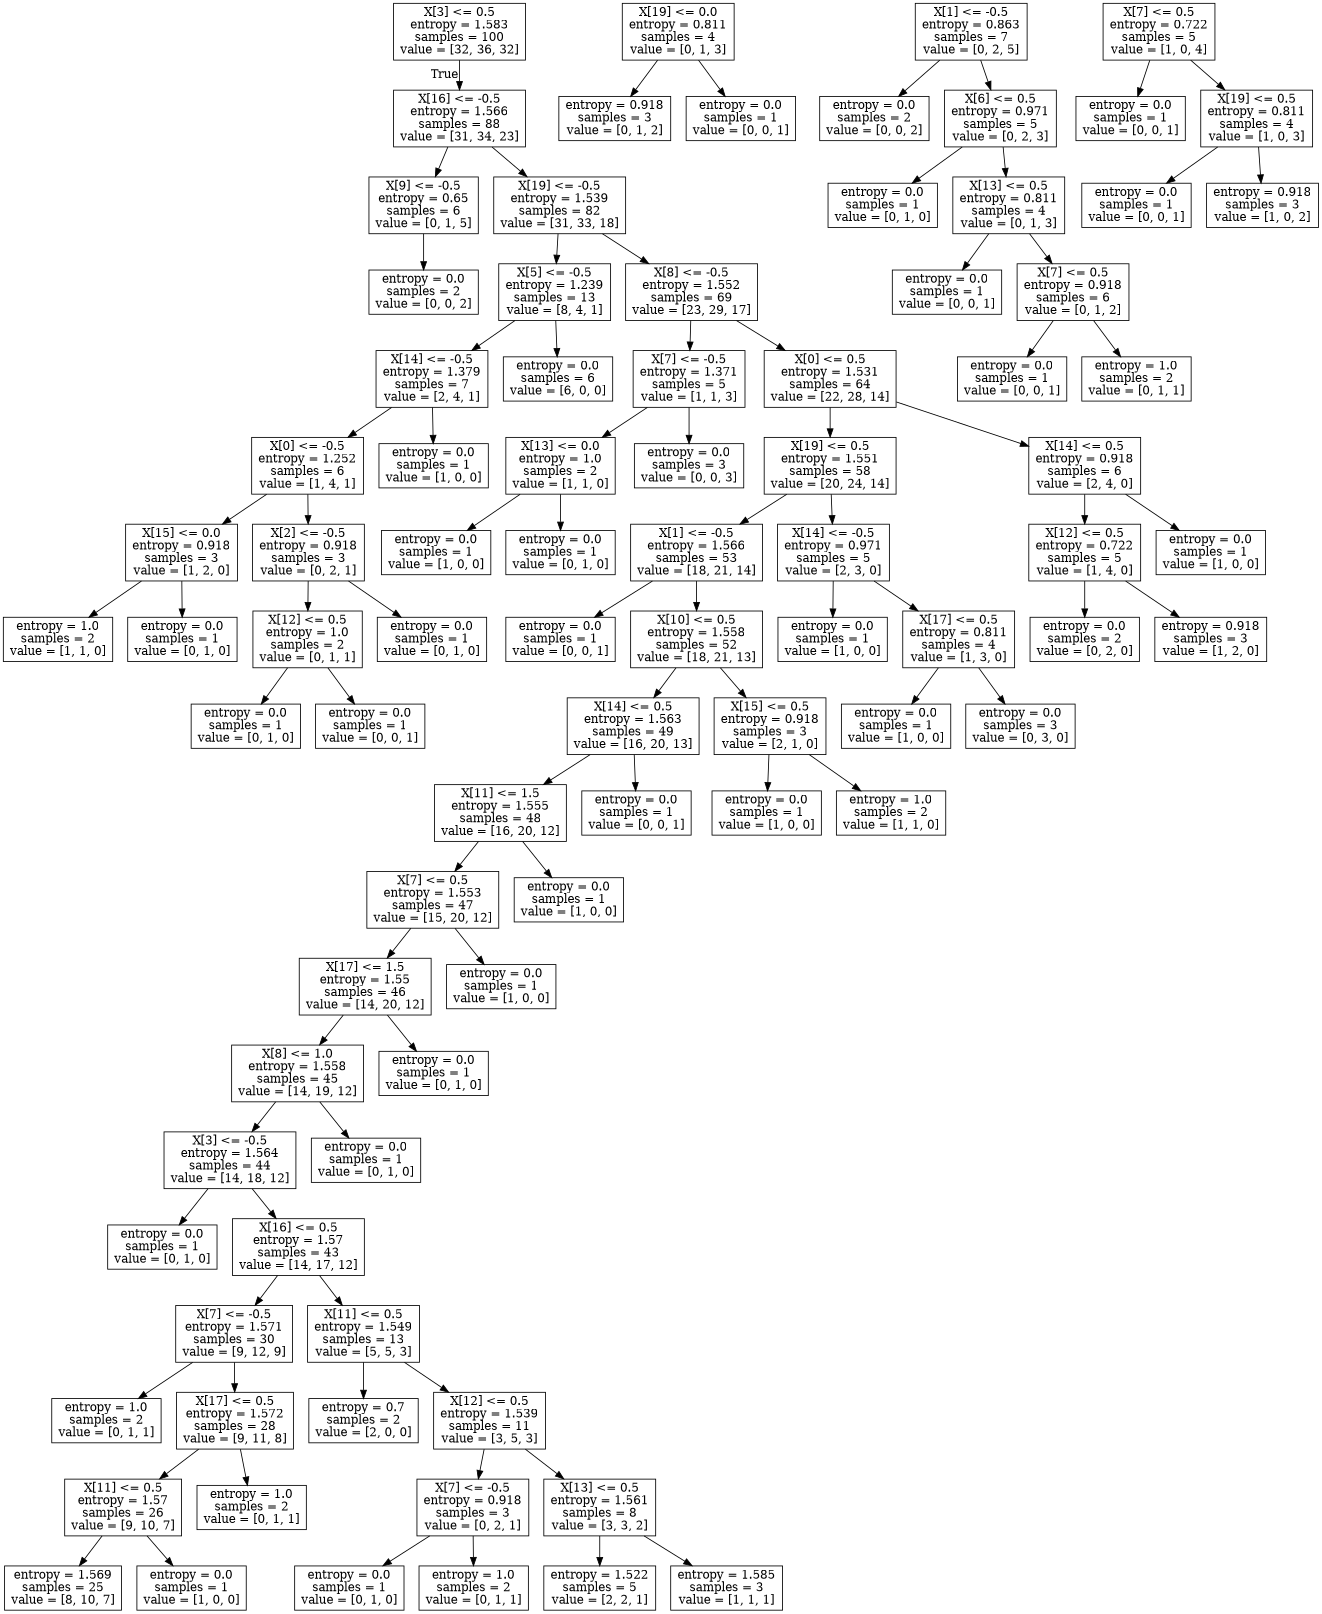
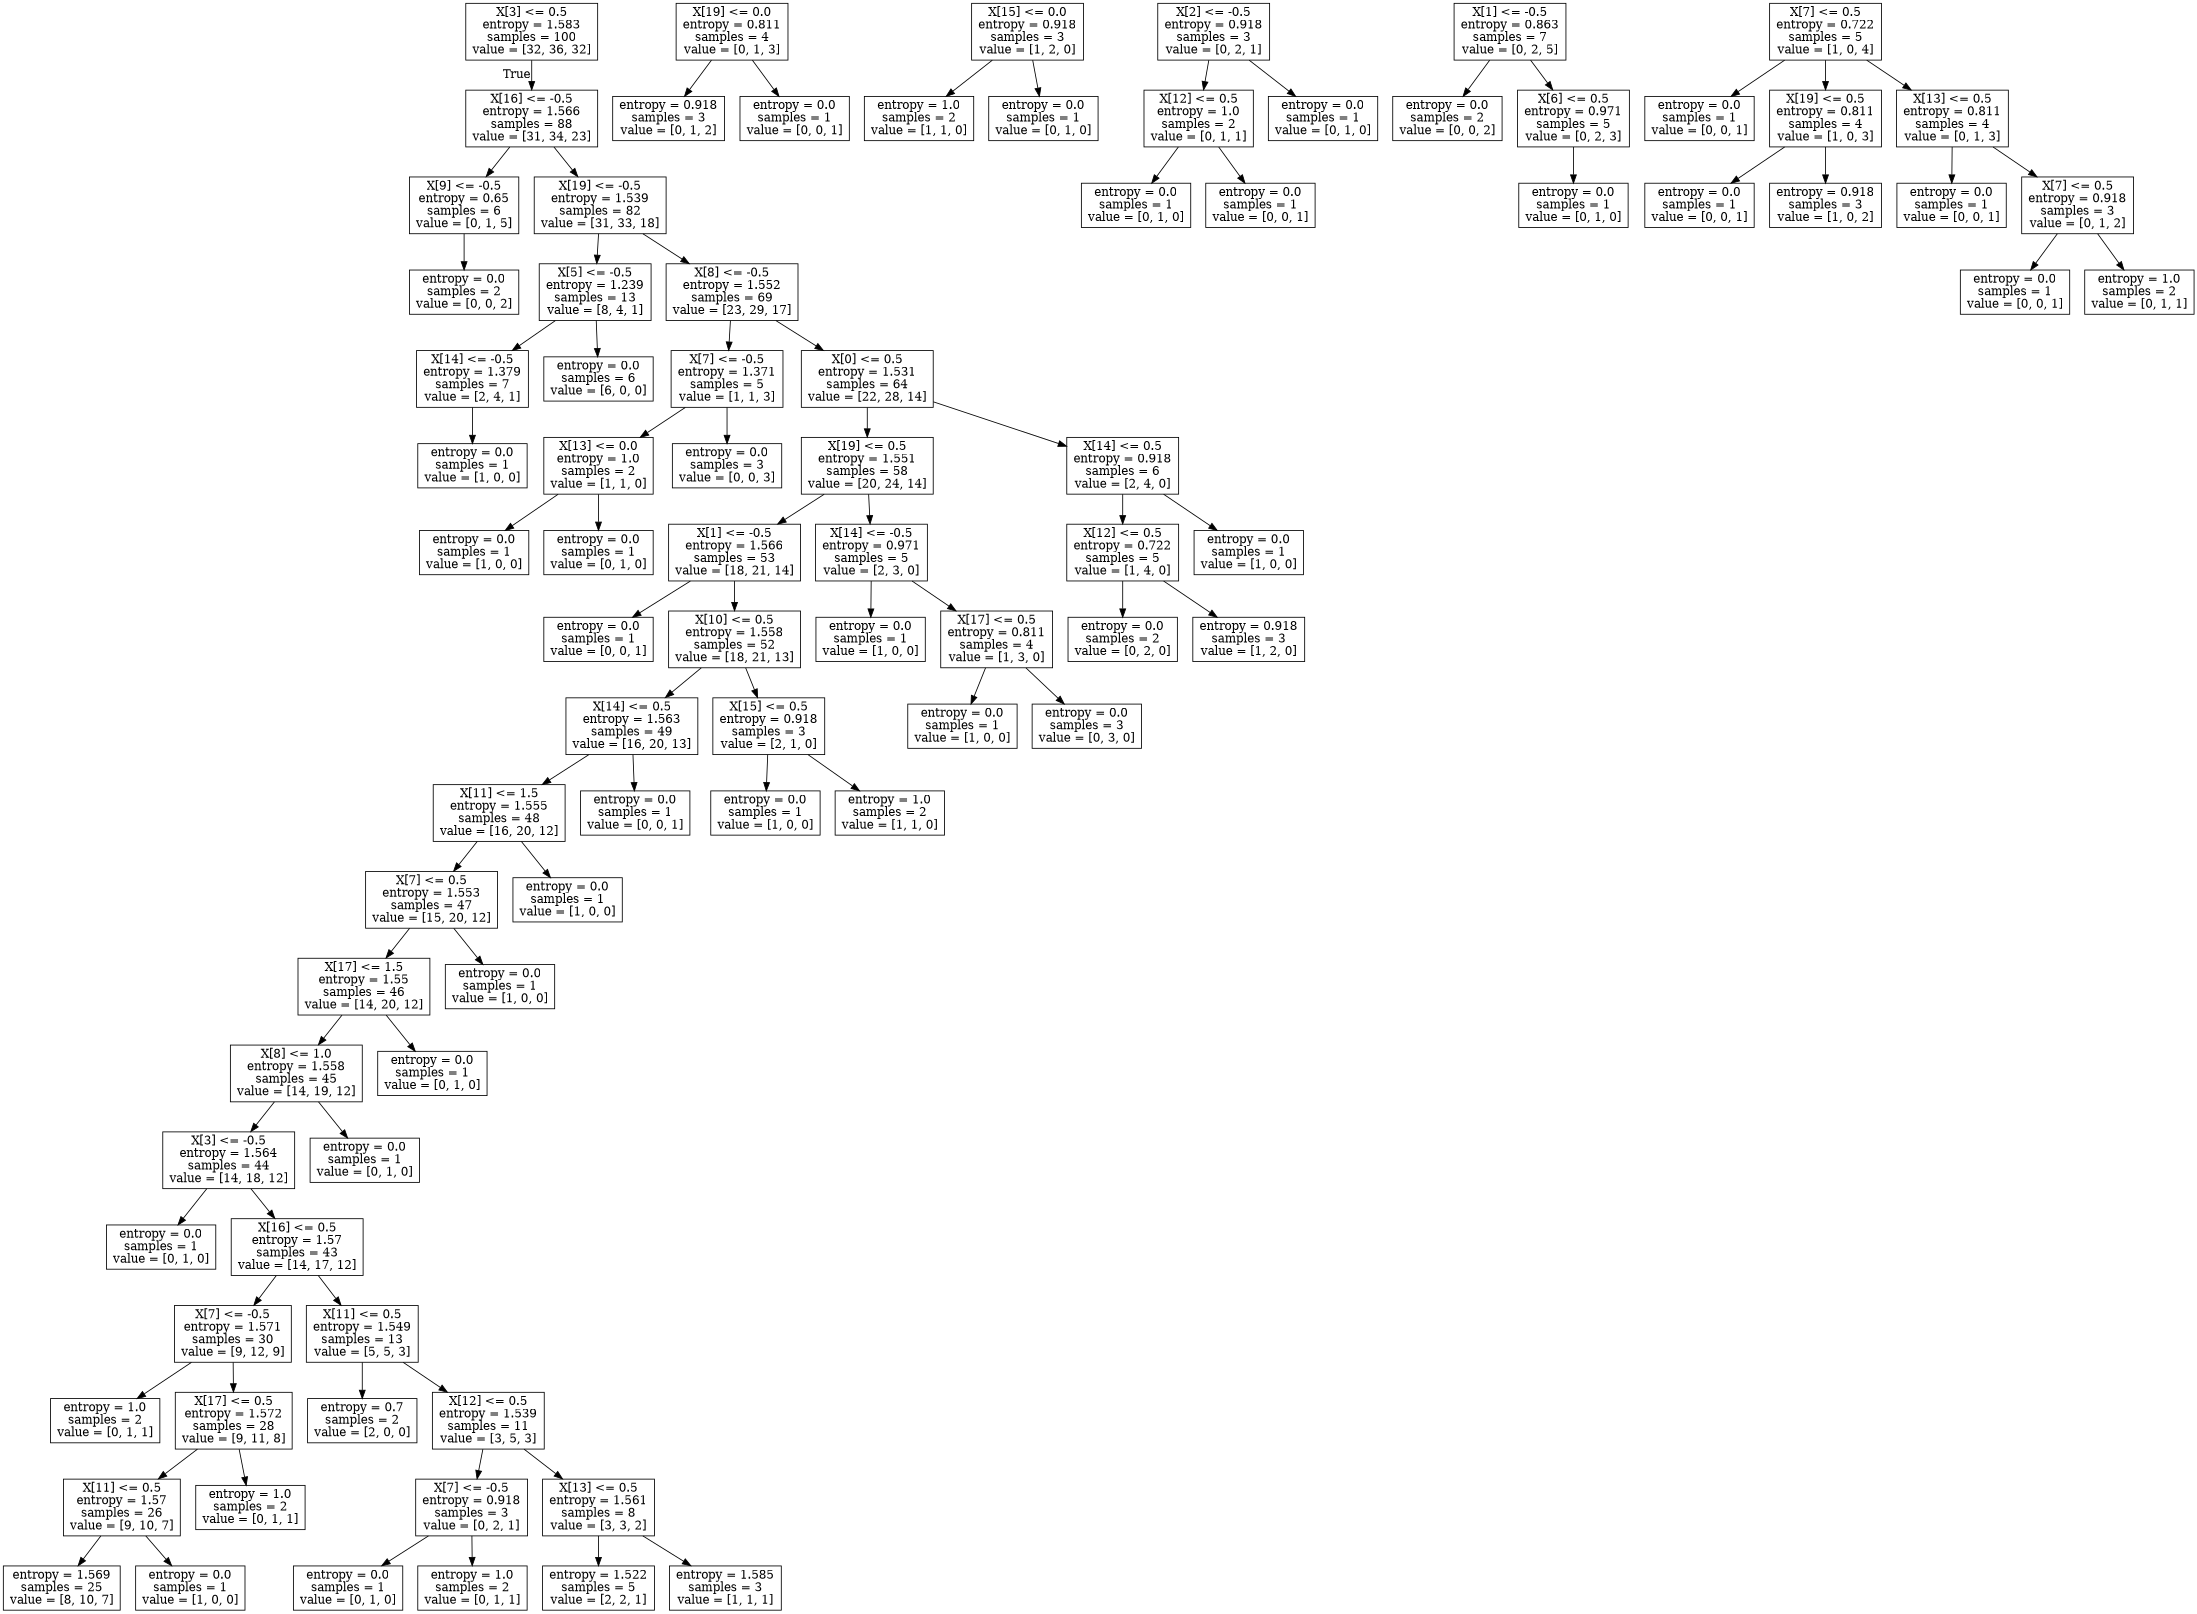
(1004, 158) -> (1885, 73)
(1073, 292) -> (2078, 205)
(308, 466) -> none
